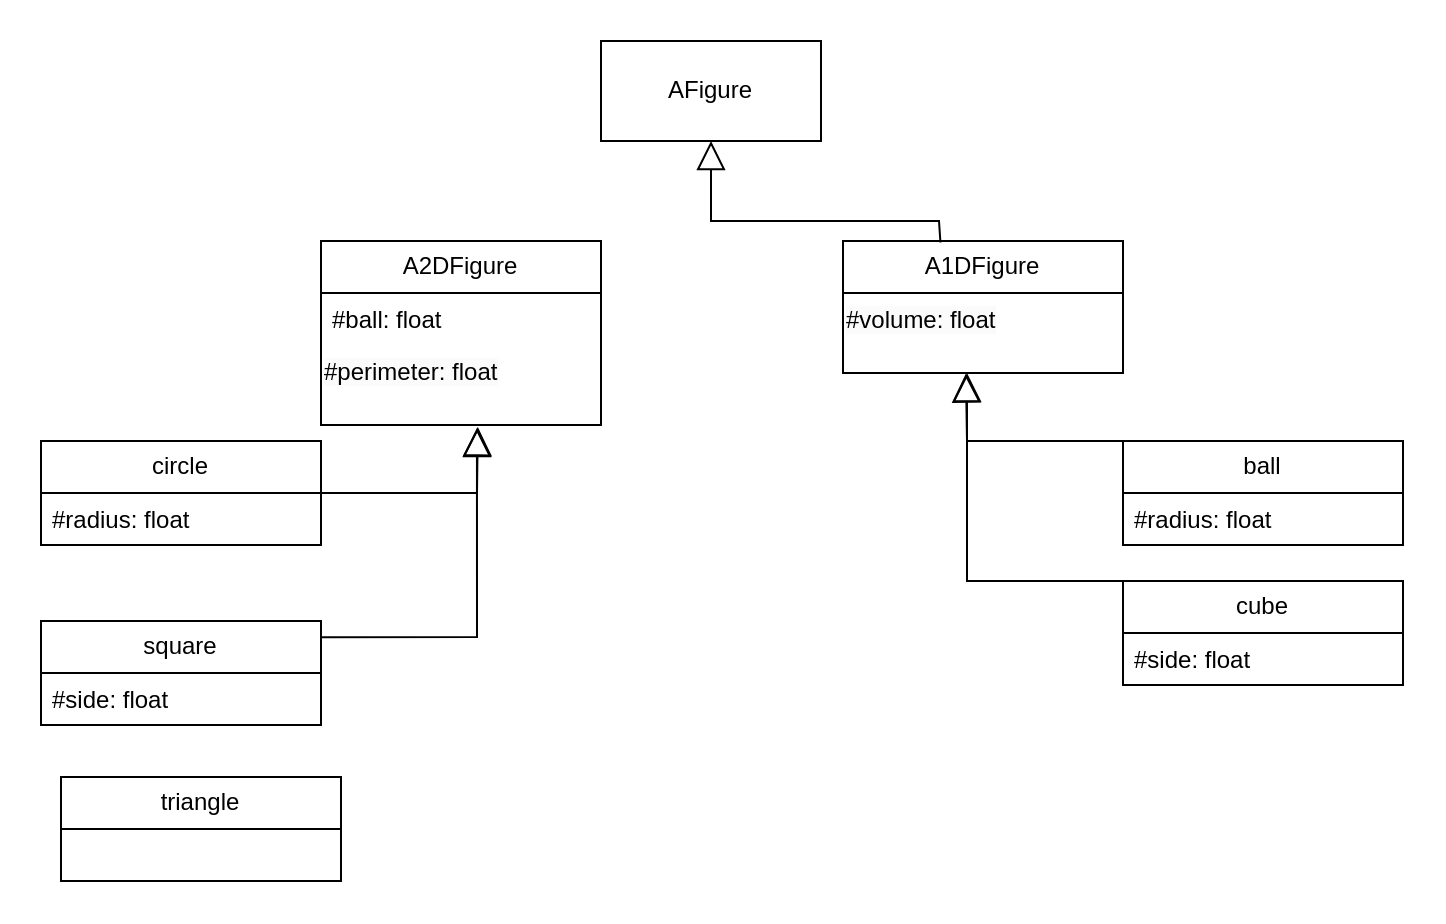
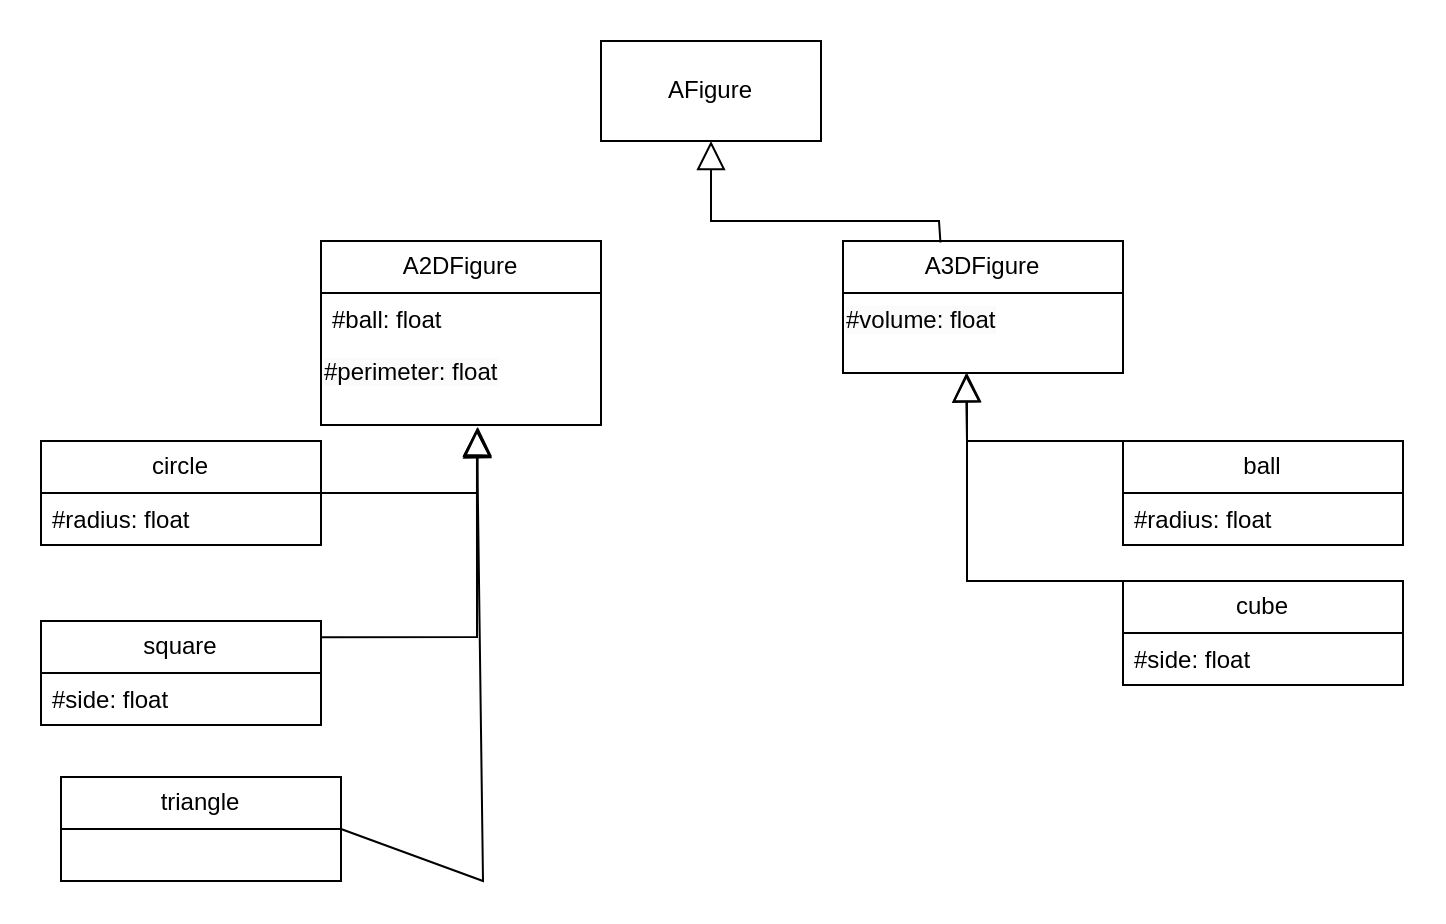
(983, 267) -> (983, 267)
none -> (482, 825)
